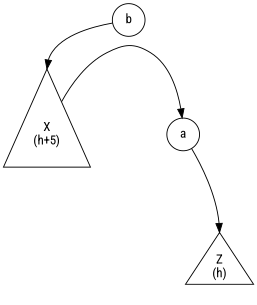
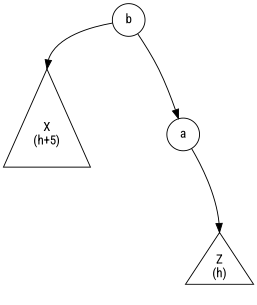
(119, 47) -> (159, 70)
